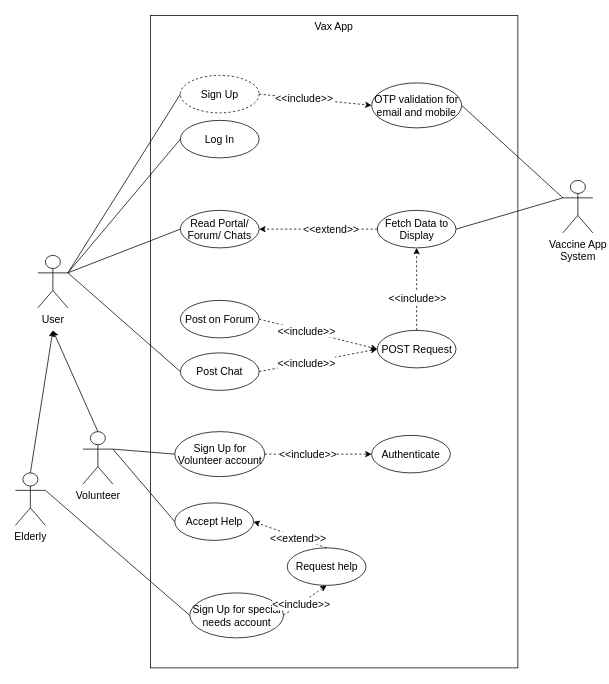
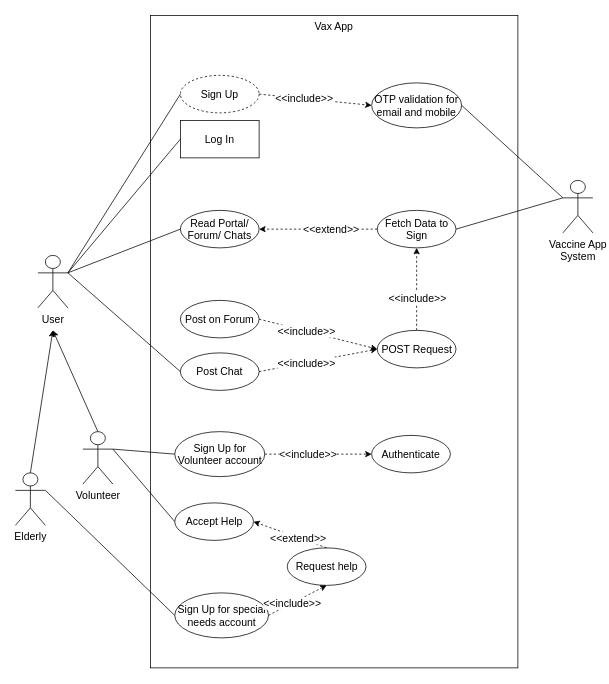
(220, 139) -> (220, 139)
(417, 229) -> (417, 229)
(237, 615) -> (222, 615)
